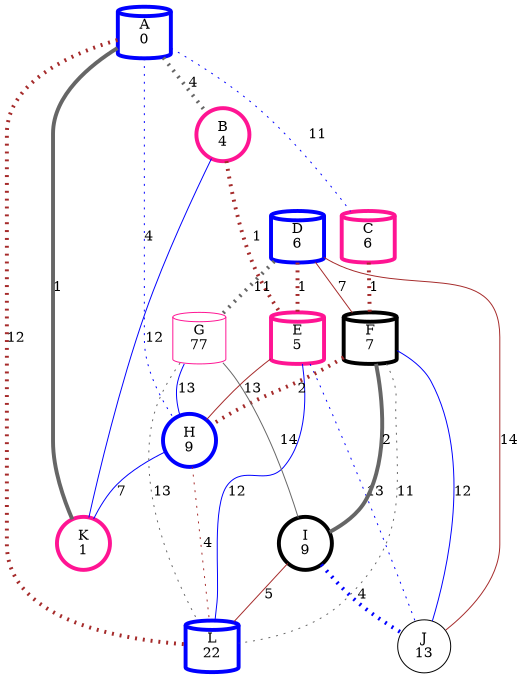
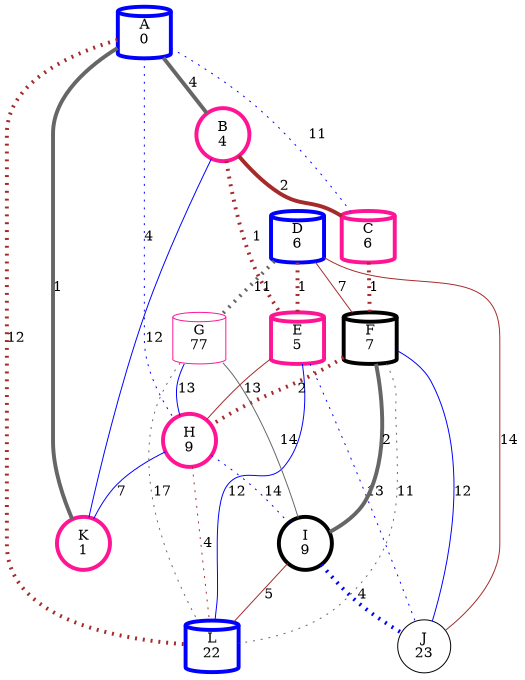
(185, 86) -> (185, 86)
none -> (284, 196)
(190, 440) -> (190, 440)
none -> (252, 486)
(163, 492) -> (163, 492)
(424, 646) -> (424, 646)
